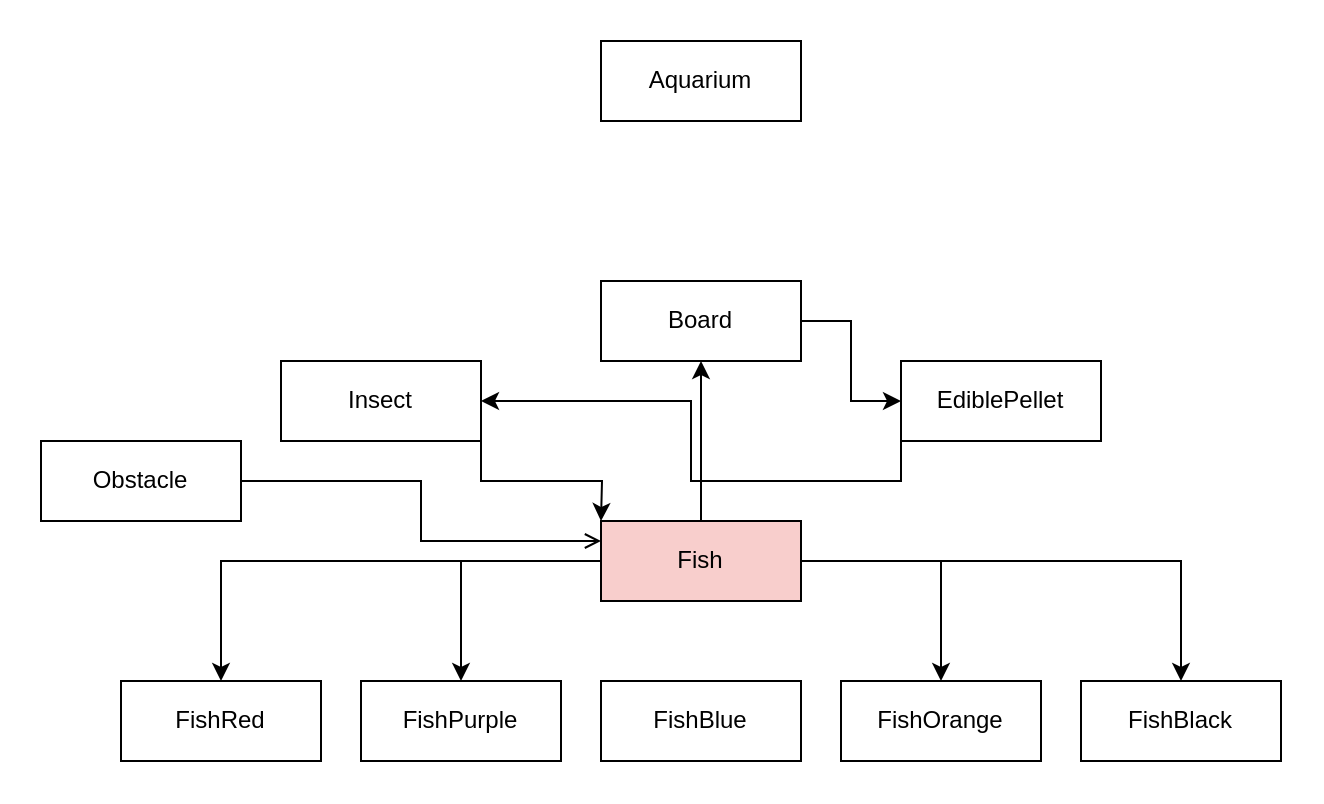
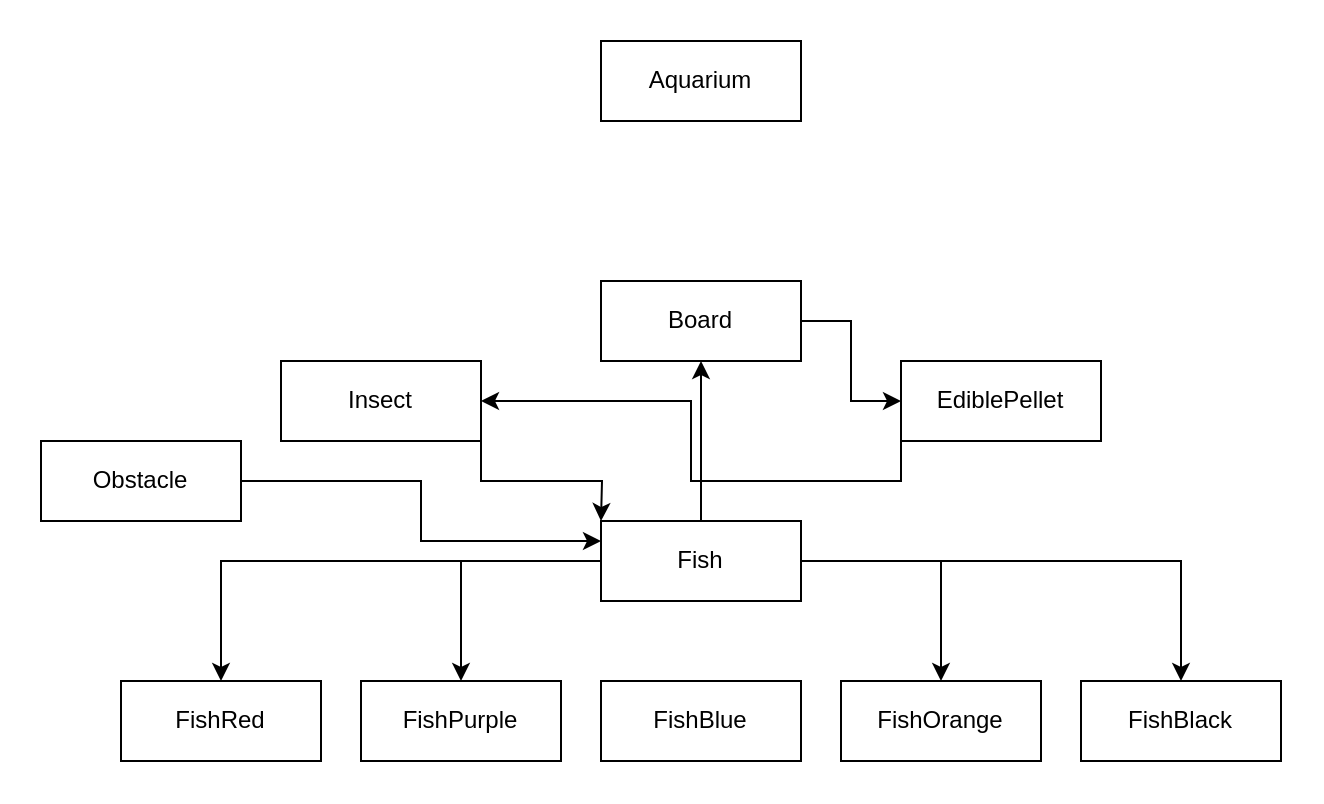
(588, 541) -> (586, 541)
(701, 561) -> (701, 561)
